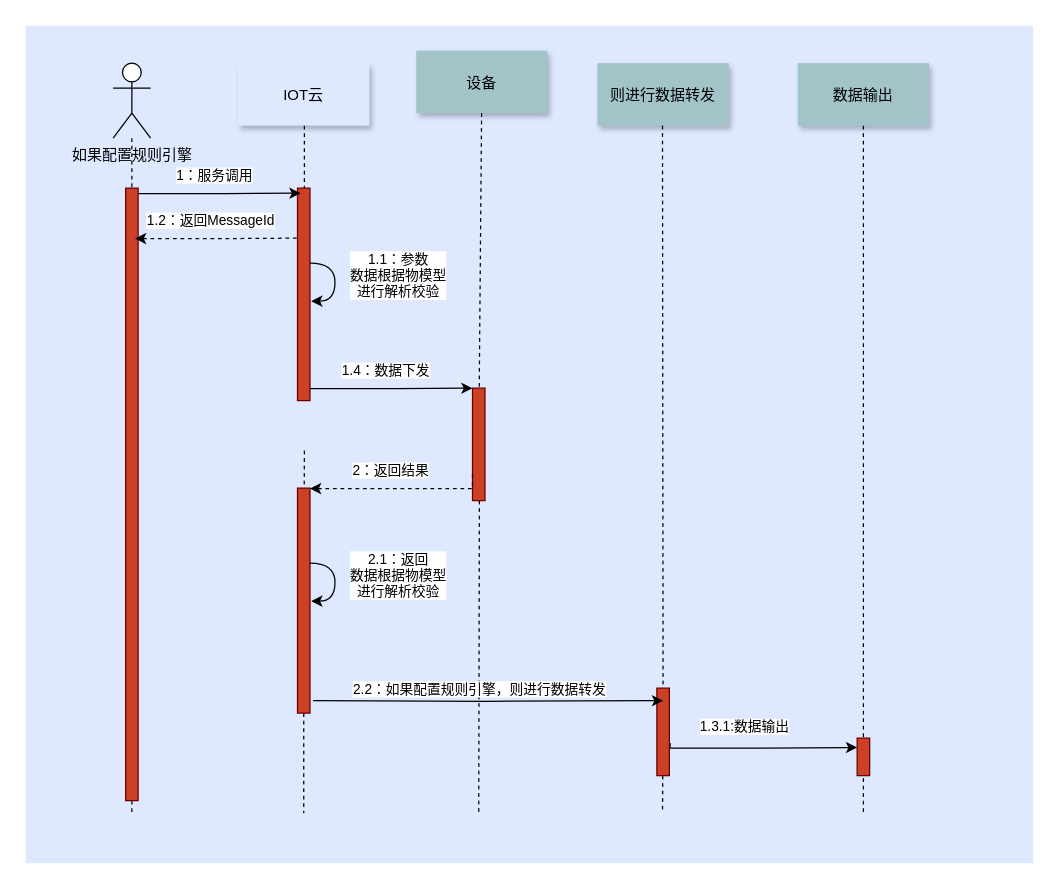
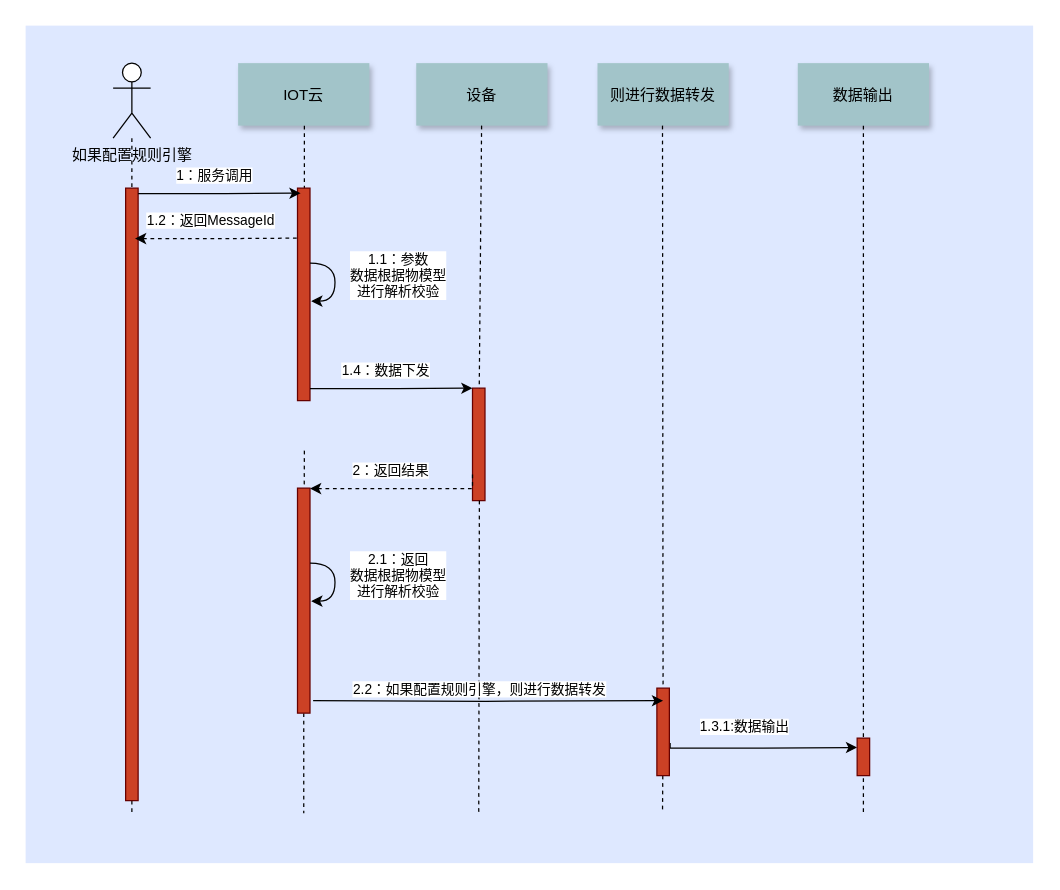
(482, 82) -> (482, 94)
(304, 94) -> (304, 94)
